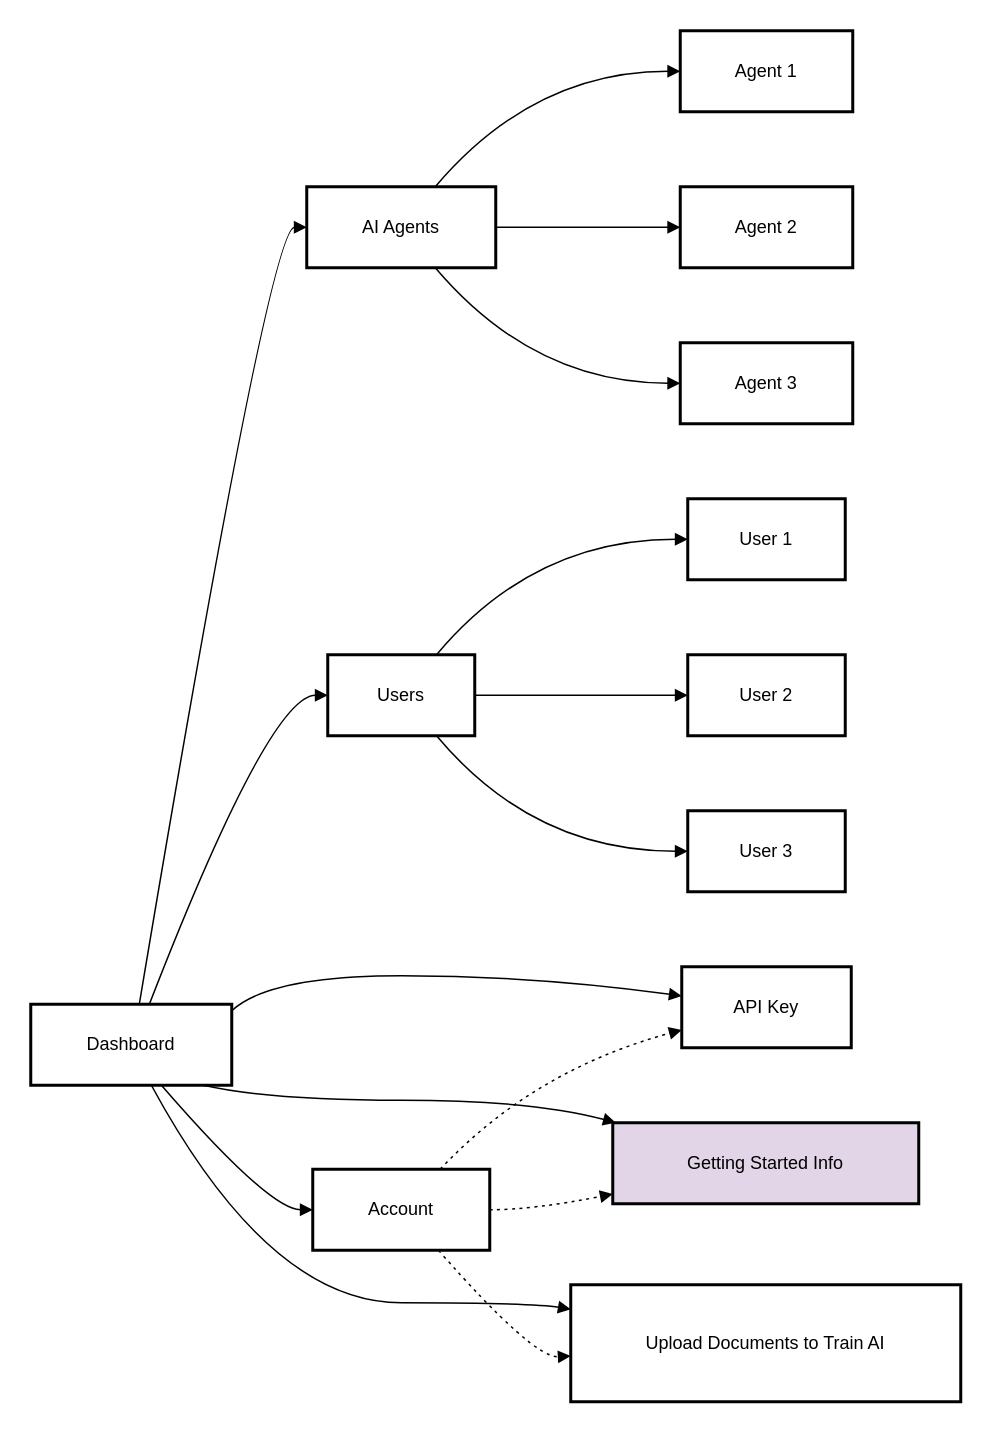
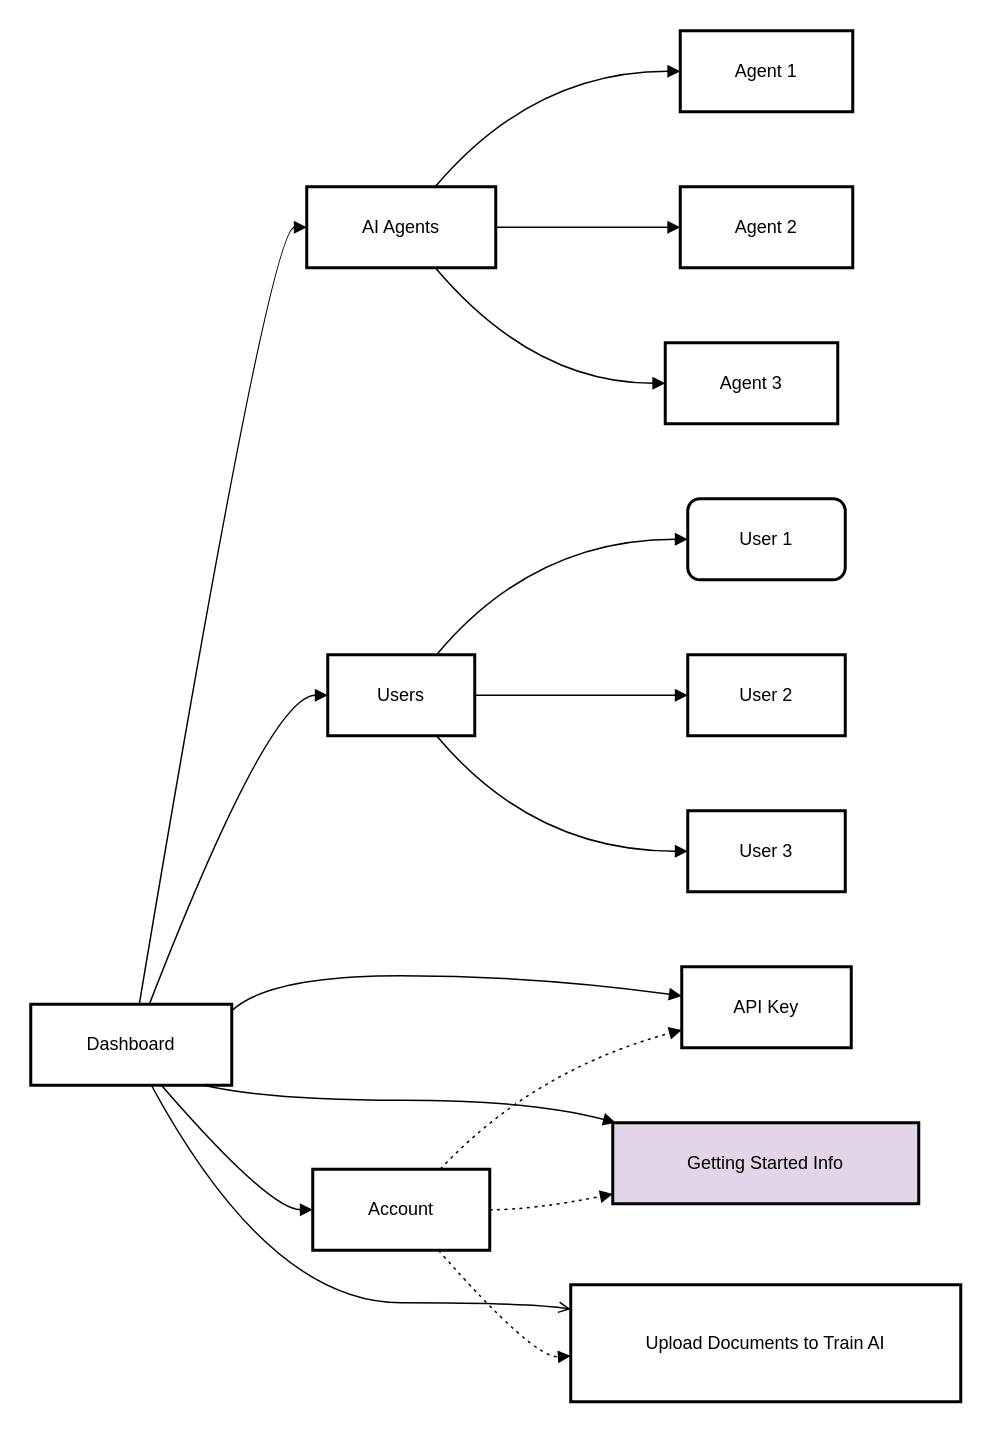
(767, 383) -> (752, 383)
(767, 539) -> (767, 539)
(551, 1306) -> (552, 1307)
